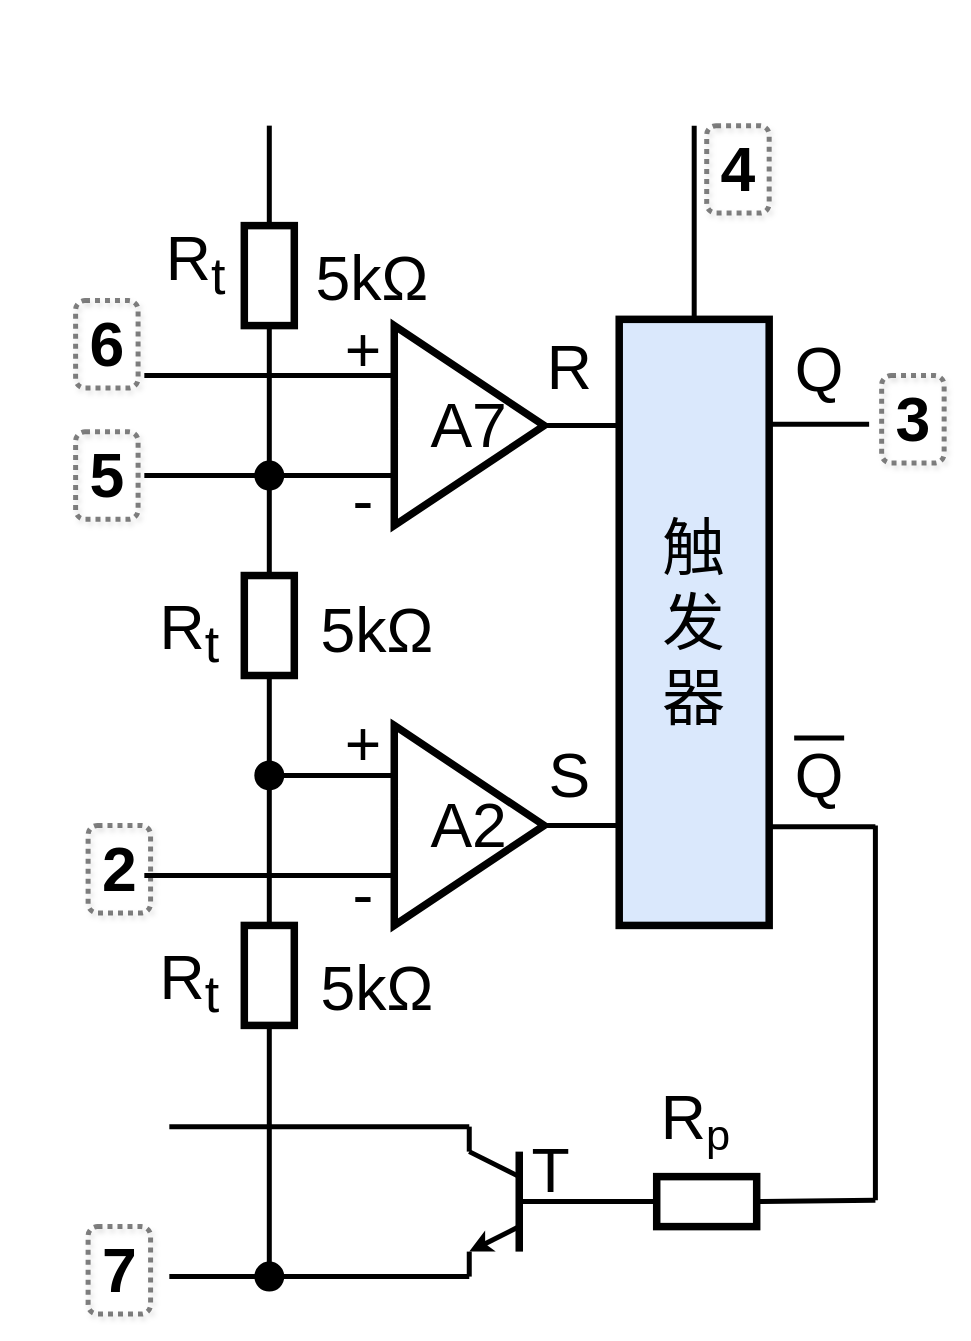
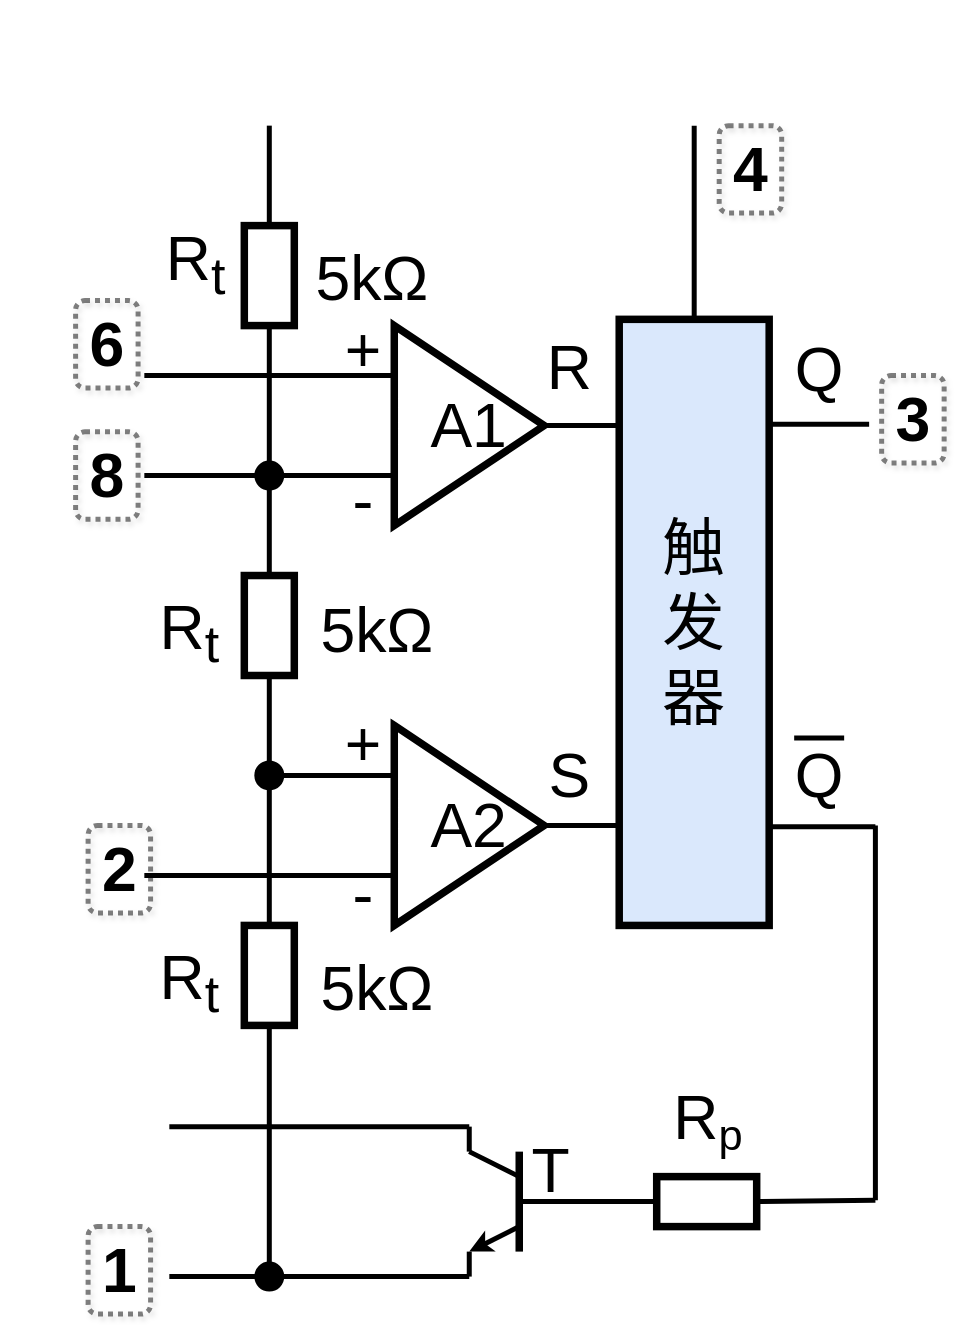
(738, 169) -> (751, 169)
(469, 426) -> (469, 426)
(108, 476) -> (108, 476)
(695, 1120) -> (708, 1120)
(120, 1271) -> (120, 1271)
